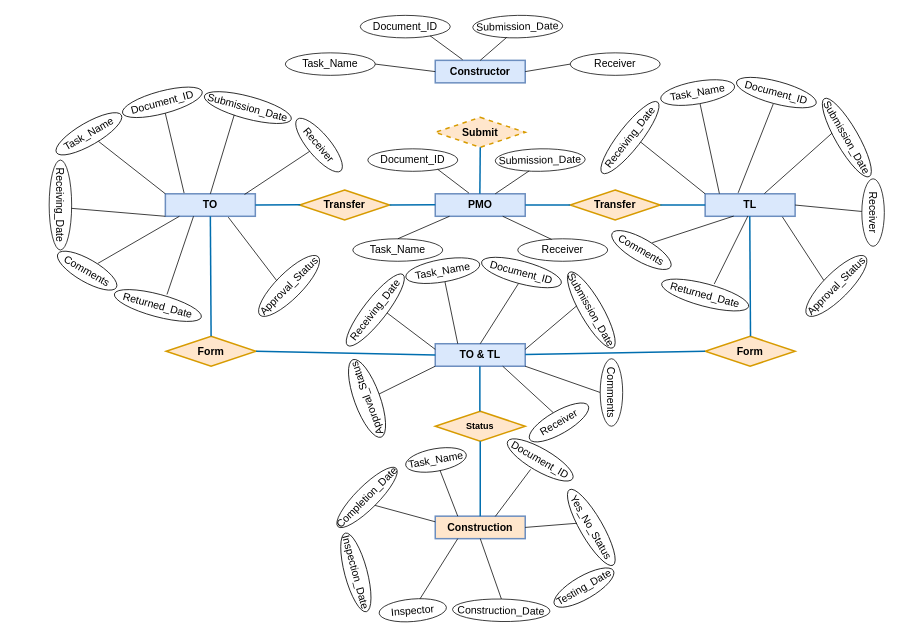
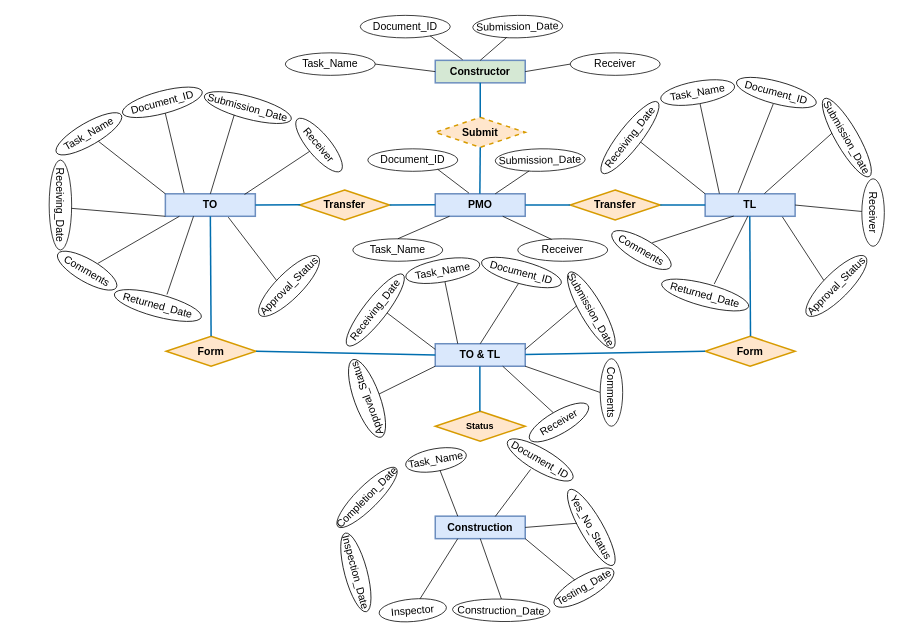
(480, 72) -> (480, 72)
none -> (480, 100)
(480, 479) -> none
(405, 514) -> none
(480, 528) -> (480, 528)
none -> (550, 560)
